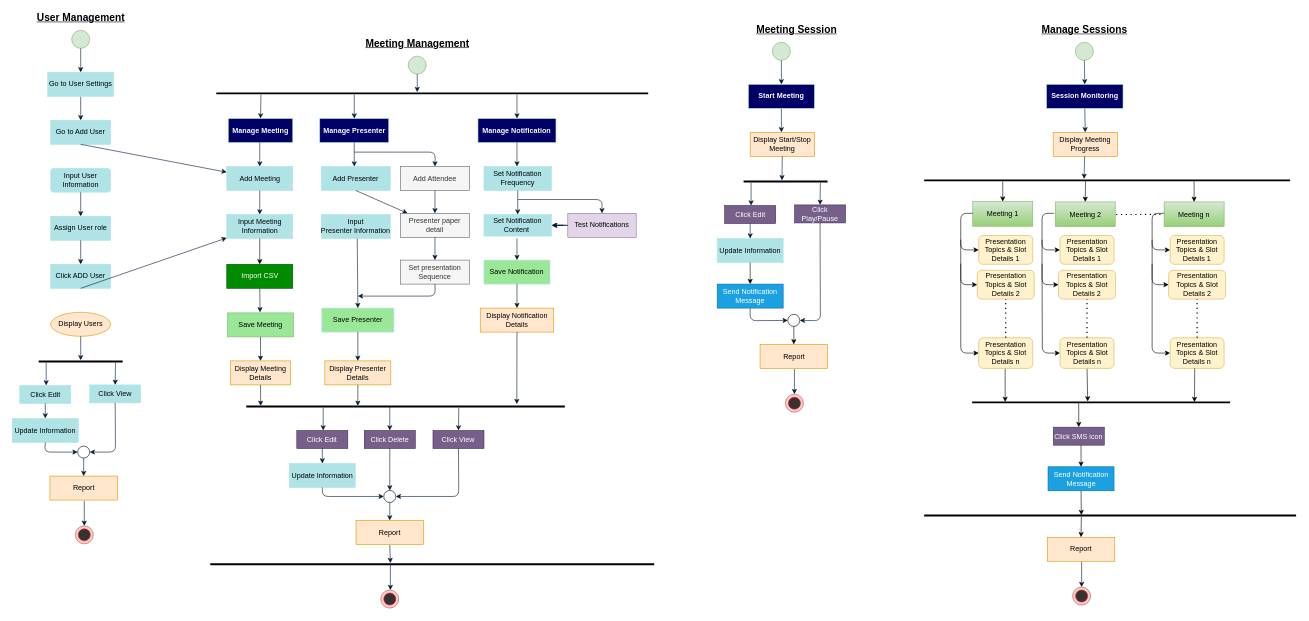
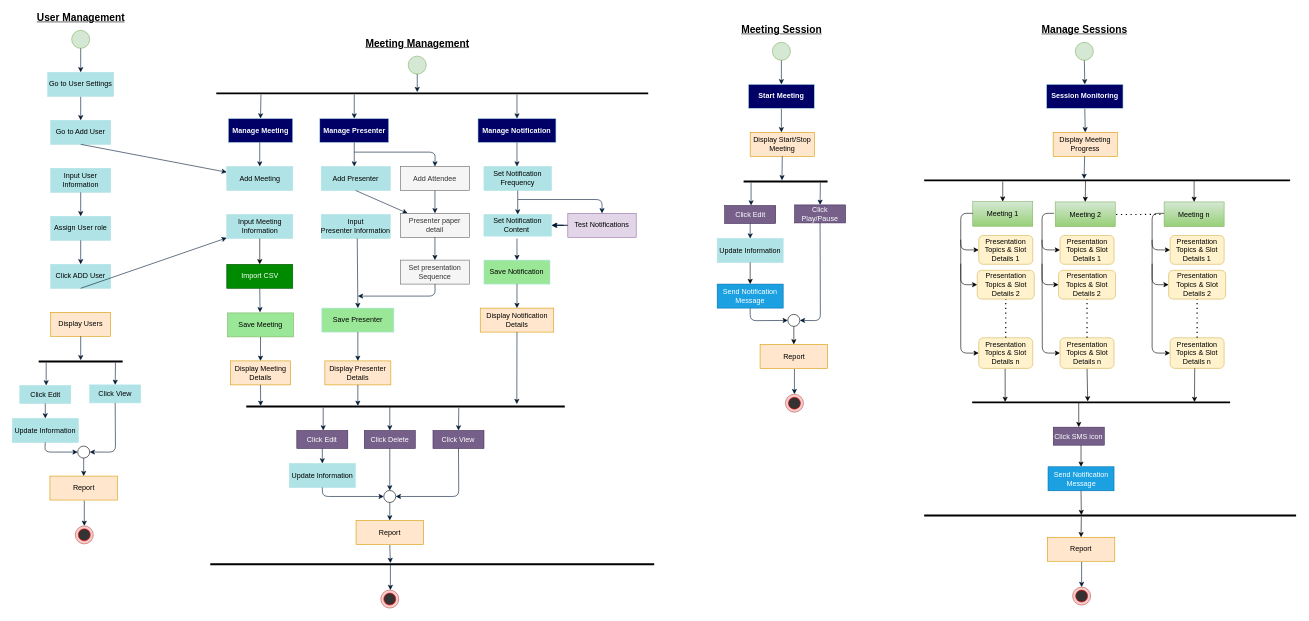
(797, 30) -> (782, 30)
(81, 180) -> (81, 180)
(260, 209) -> none
(81, 324) -> (81, 324)
